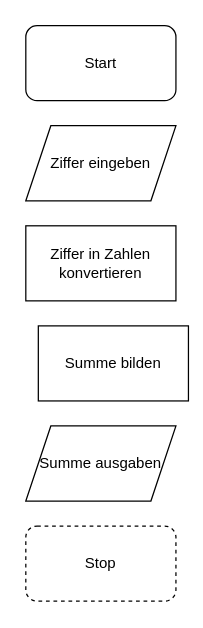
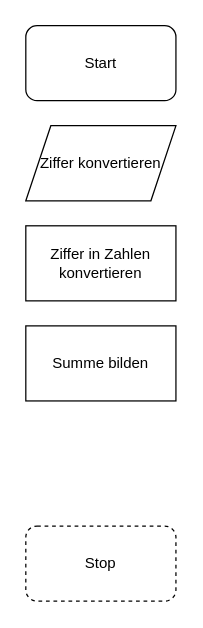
(101, 163) -> (101, 163)
(113, 363) -> (101, 363)
(101, 463) -> none
